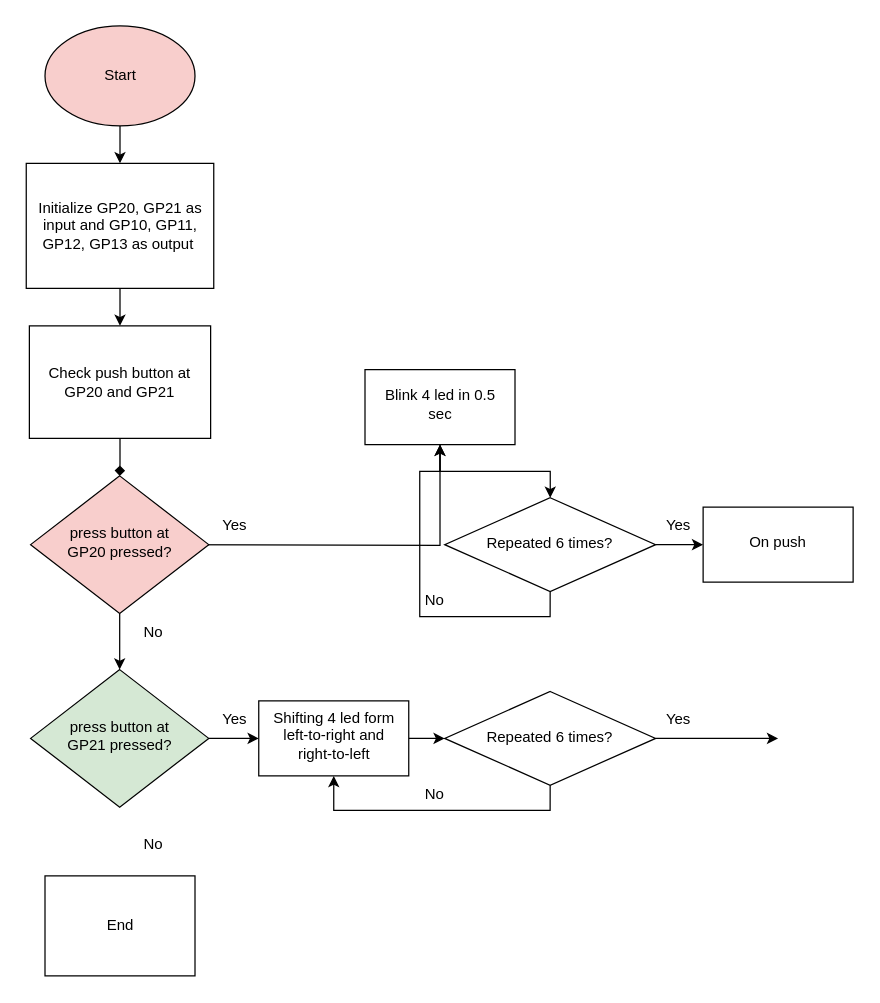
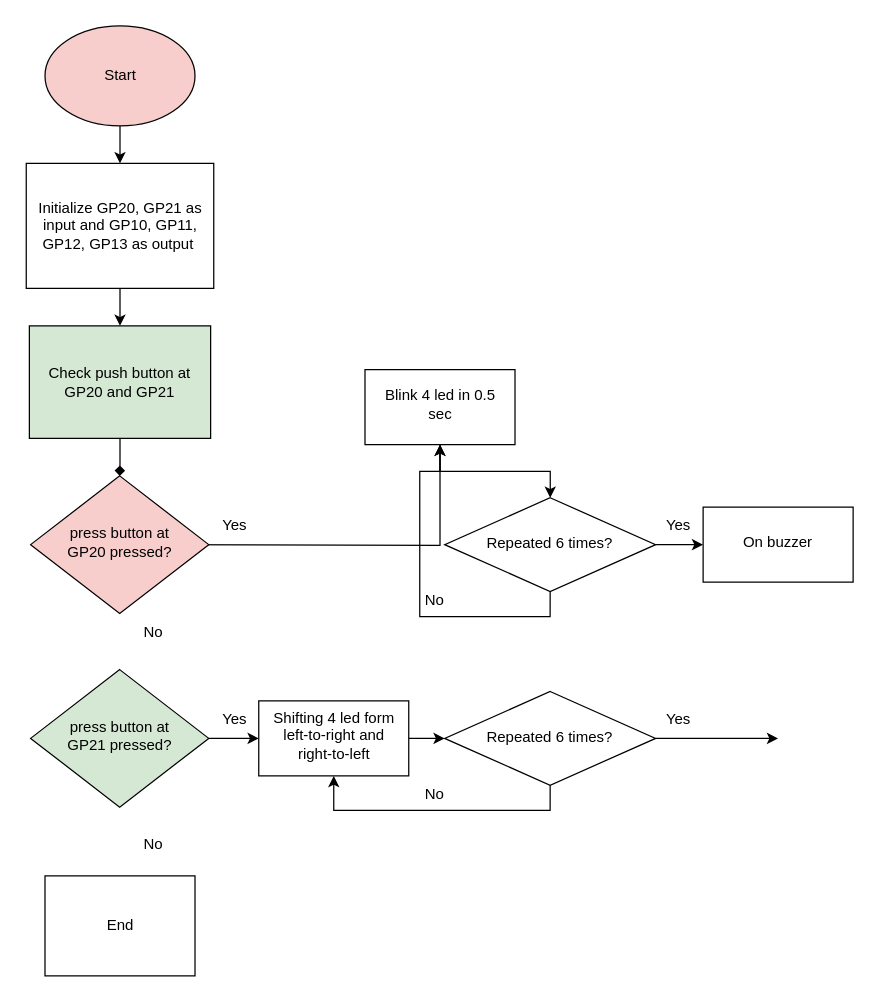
(120, 382) -> (120, 382)
(778, 542) -> (778, 542)
(120, 637) -> none
